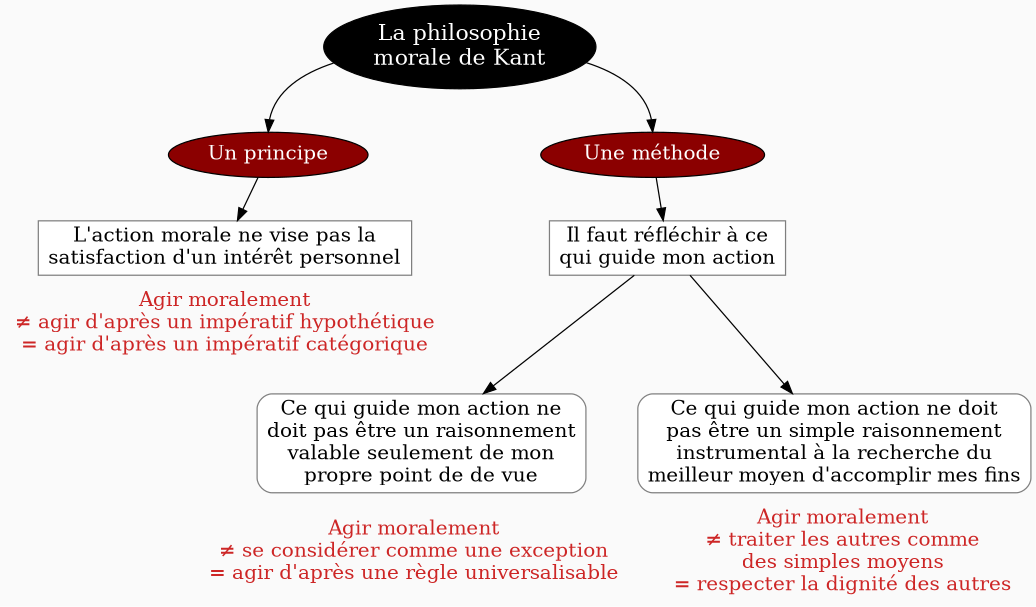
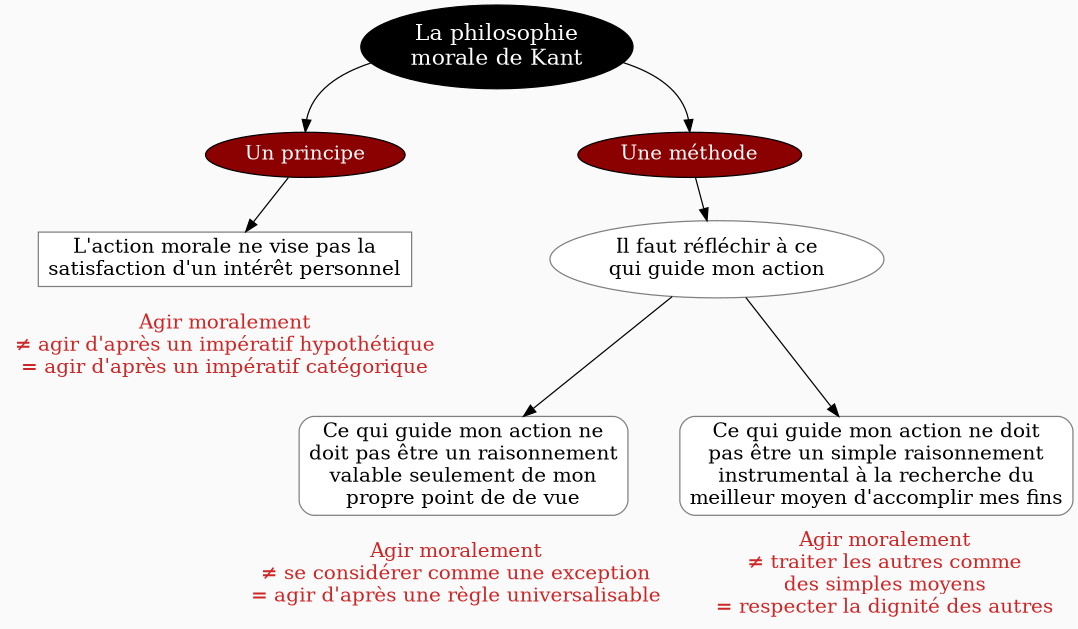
(668, 248) -> (717, 259)
